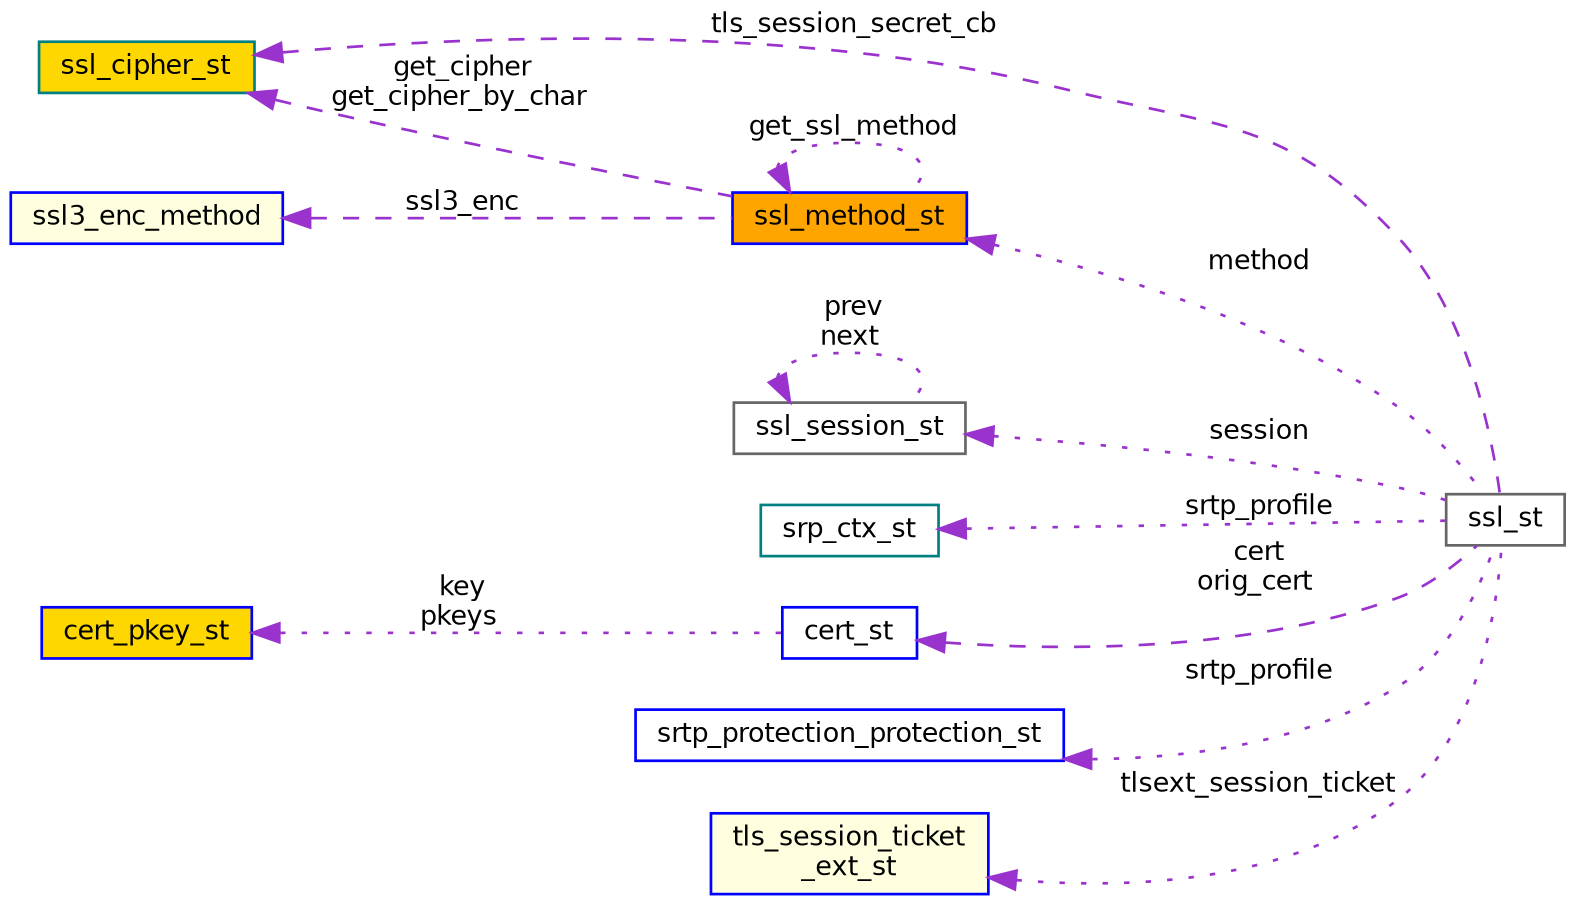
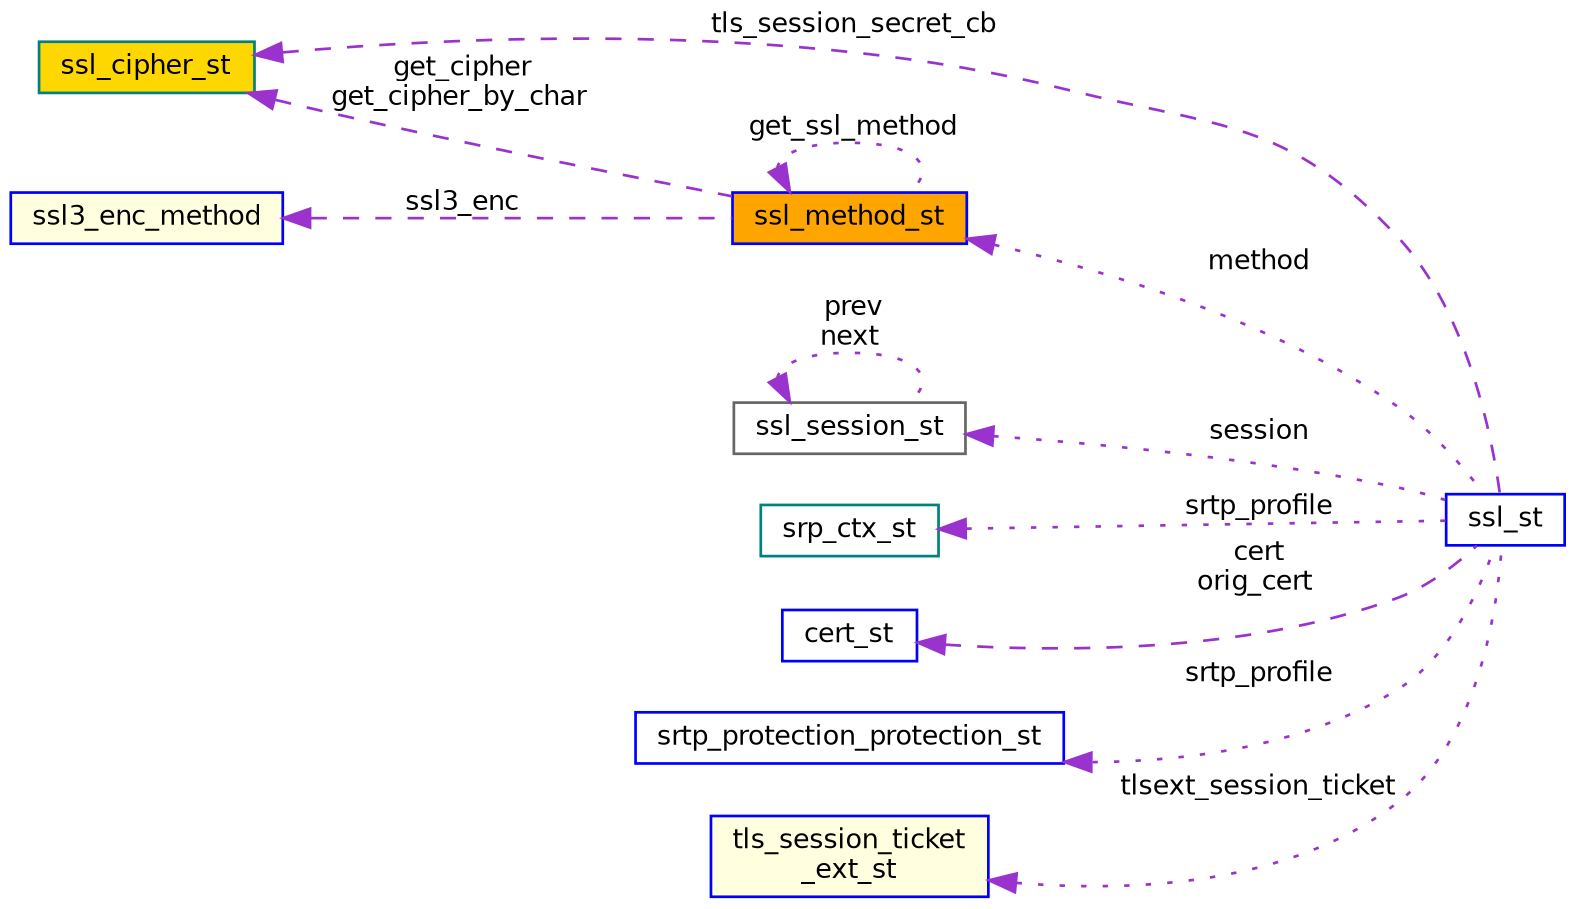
(1505, 520) -> (1505, 520)
(147, 633) -> none
